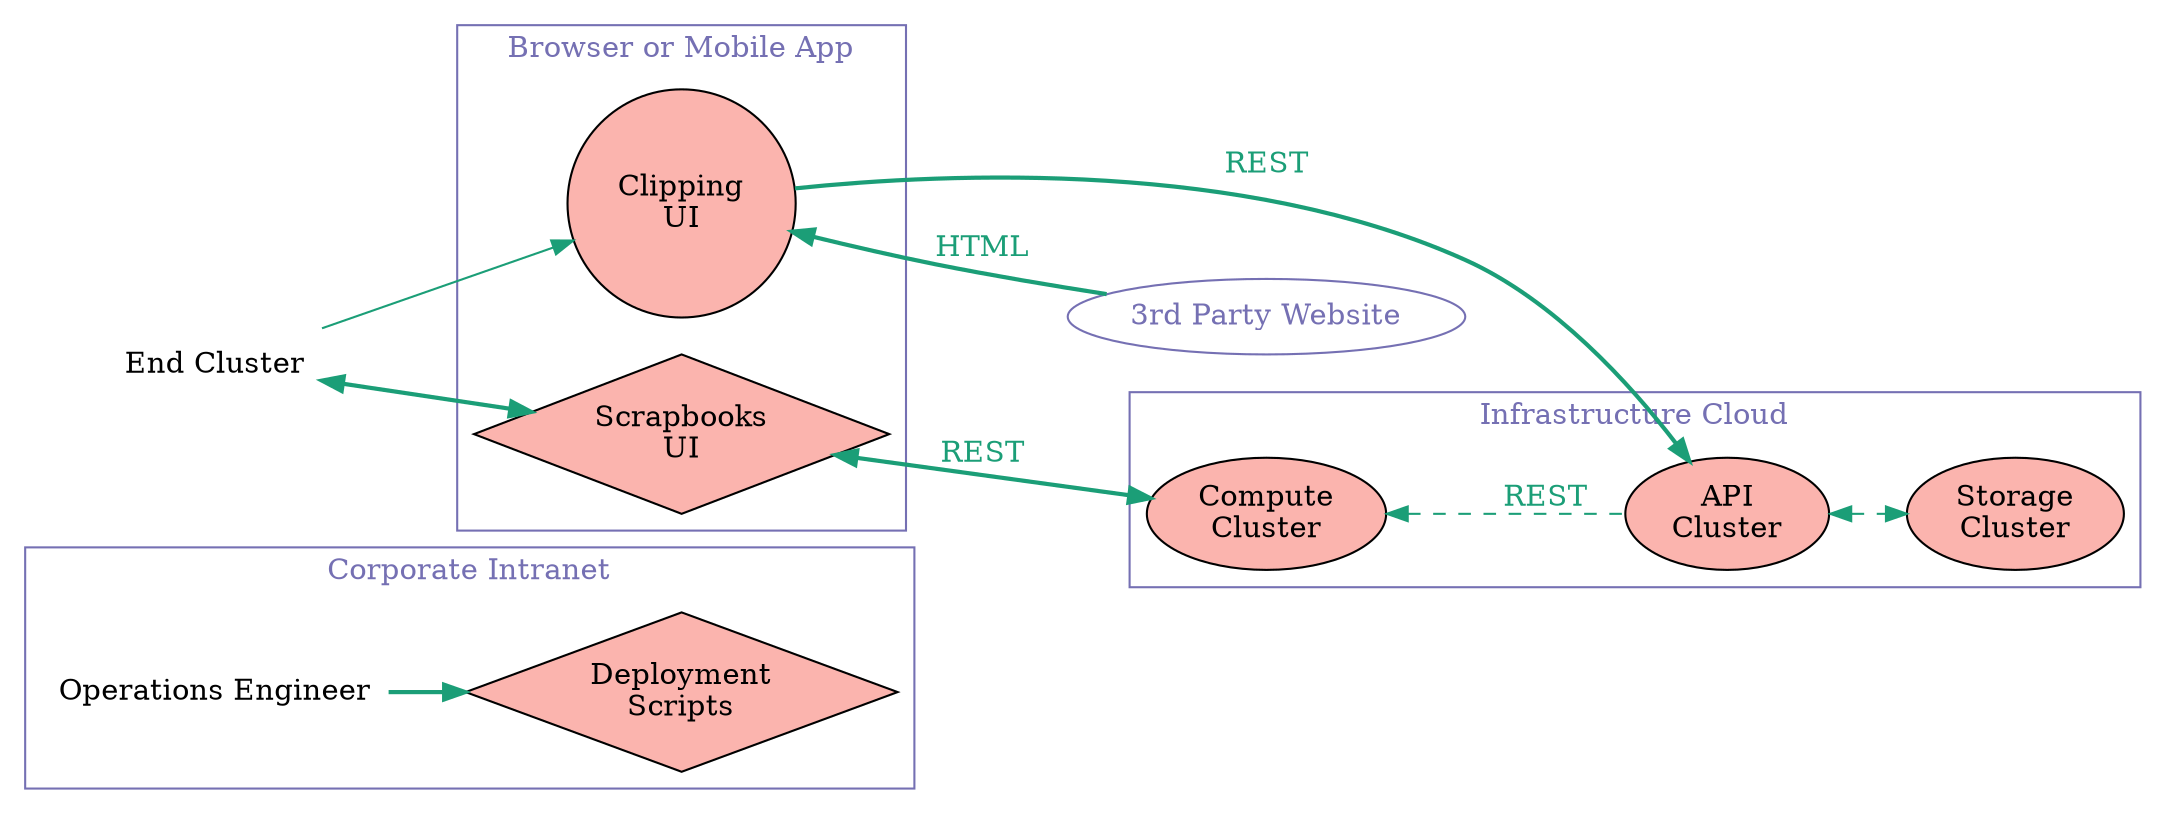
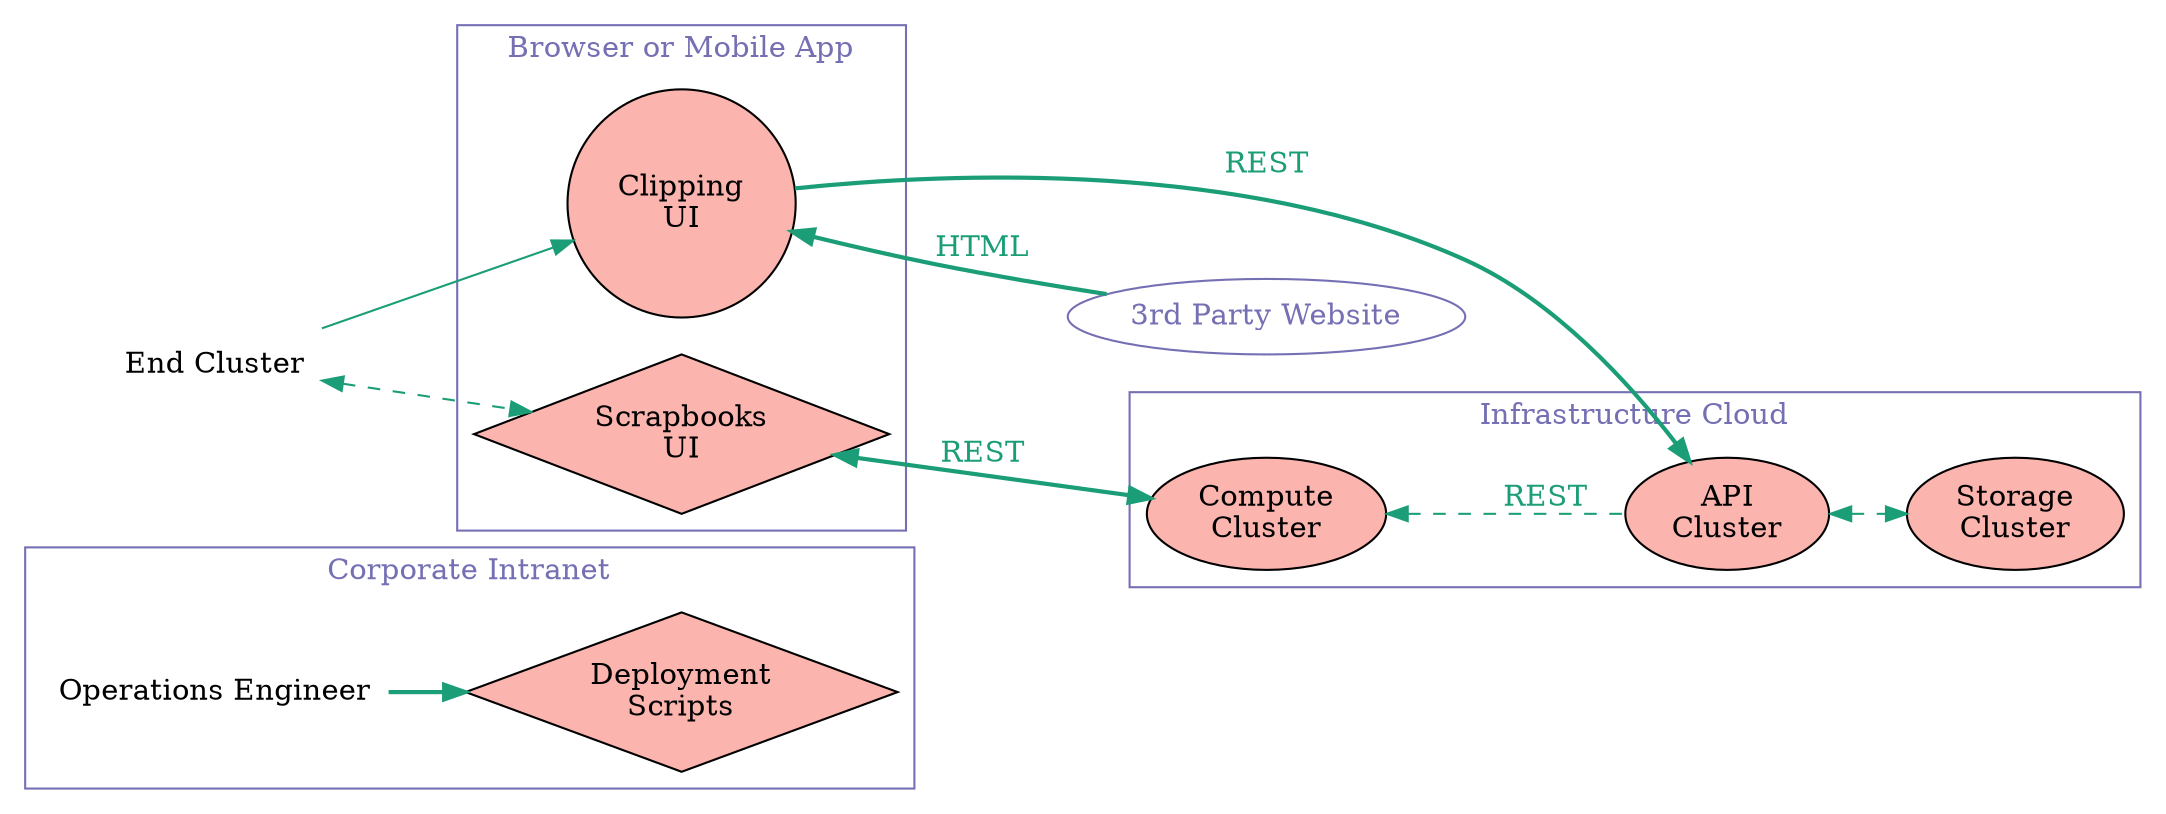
(427, 396) -> (427, 396)
